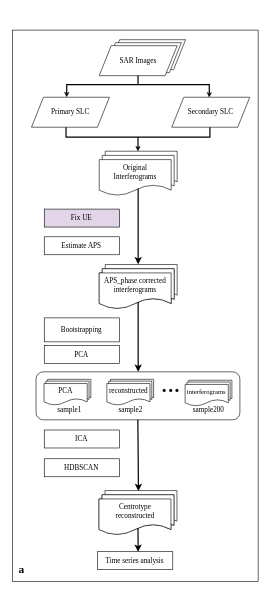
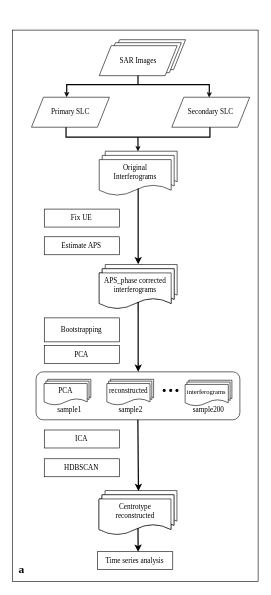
(82, 218) -> (82, 218)
